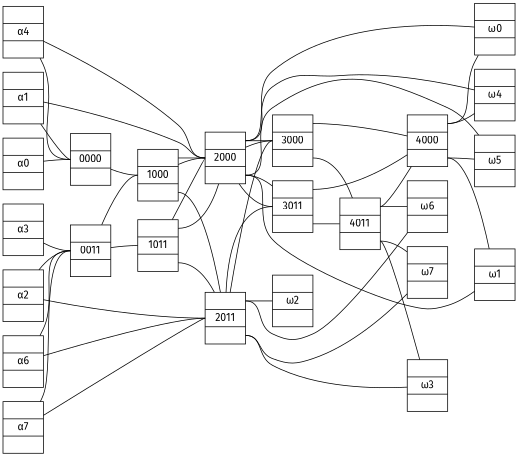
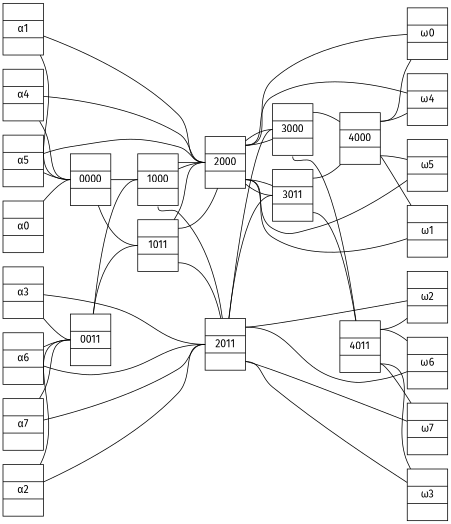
none -> (23, 161)
(397, 188) -> (395, 326)
none -> (112, 232)
none -> (127, 313)
